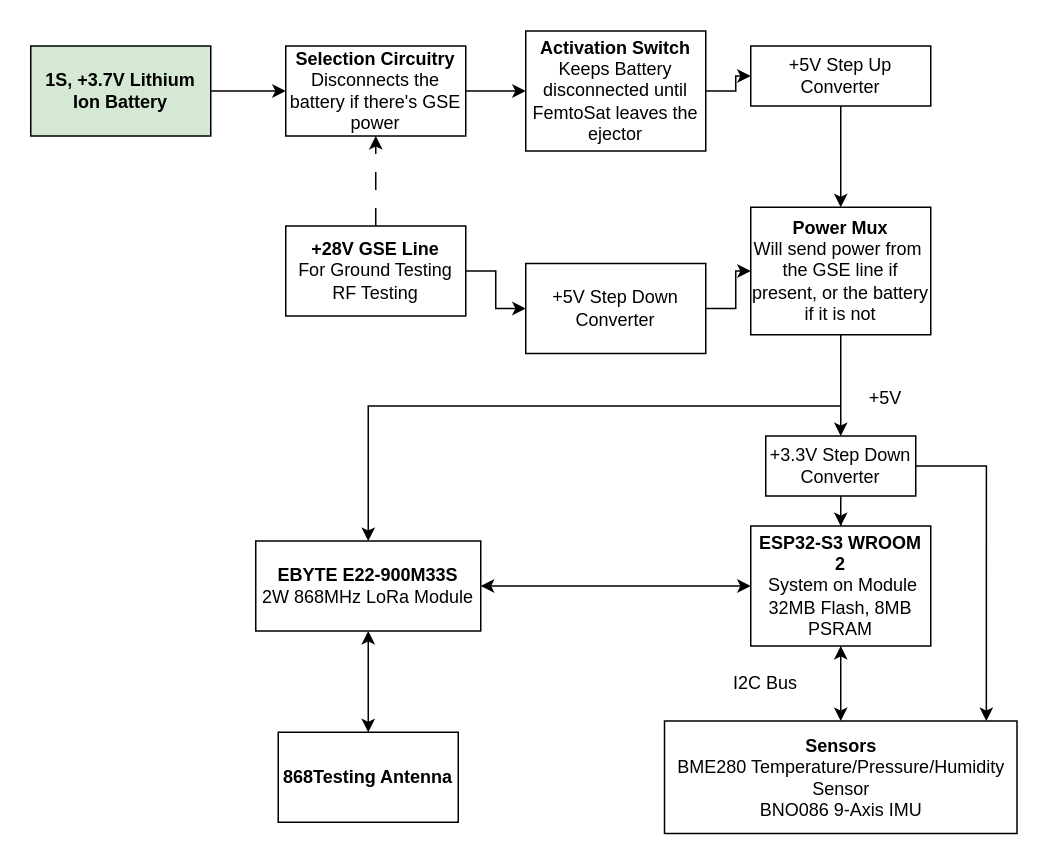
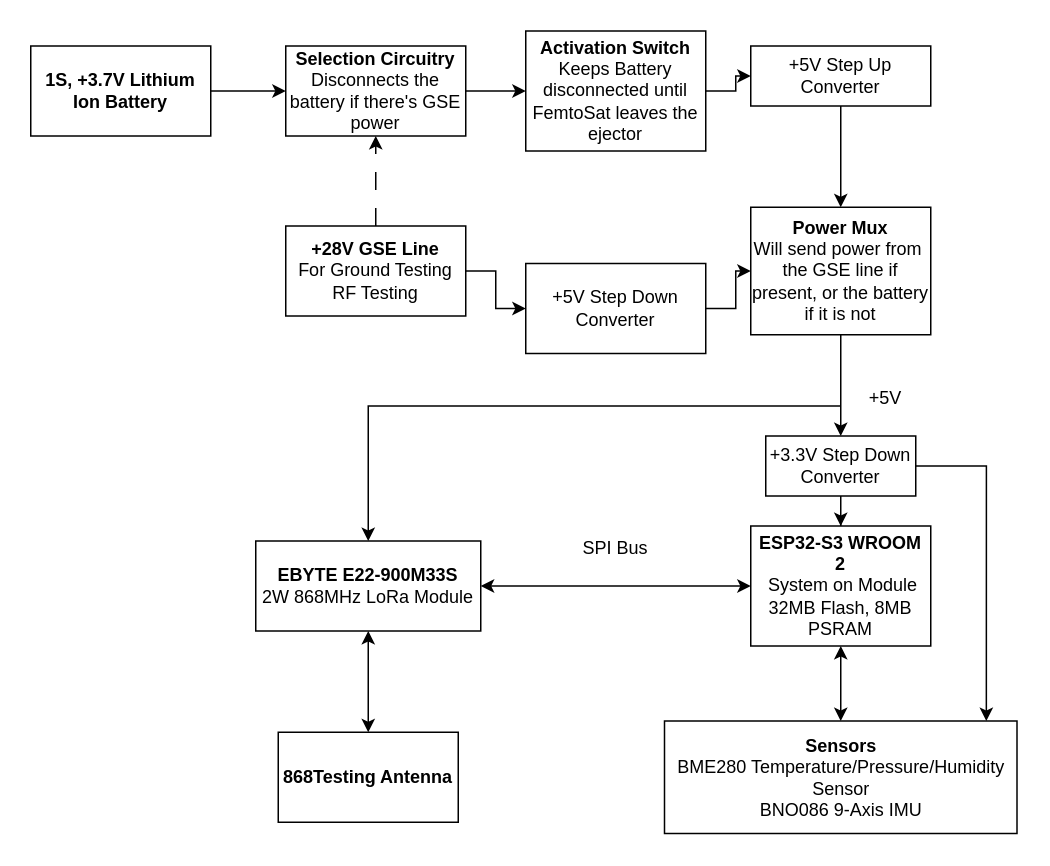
(121, 91) -> (121, 91)
none -> (616, 548)
(766, 683) -> none
